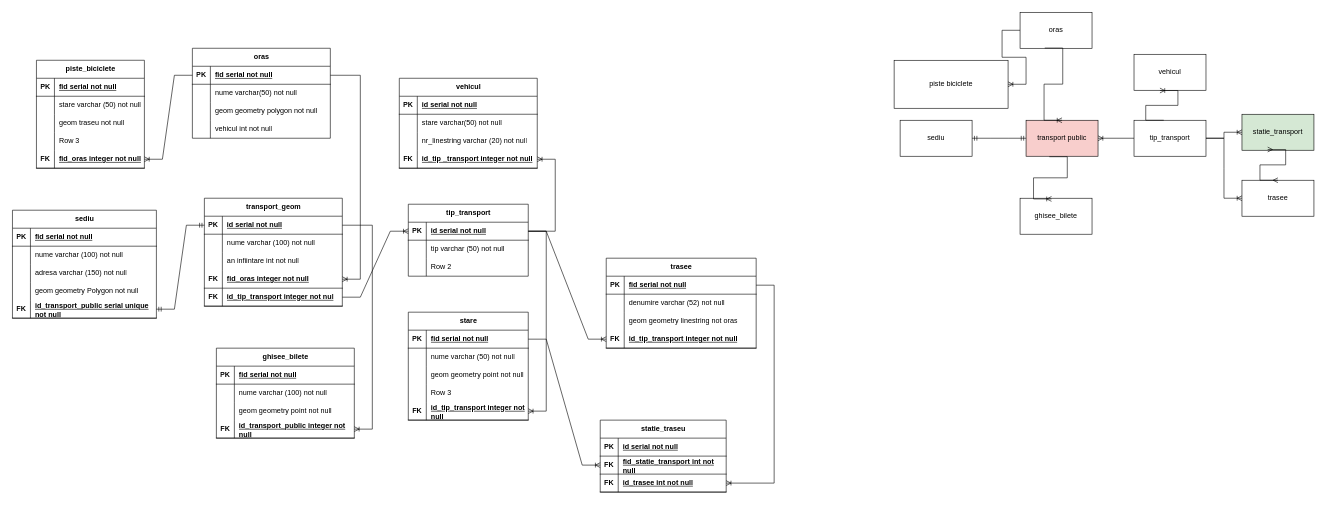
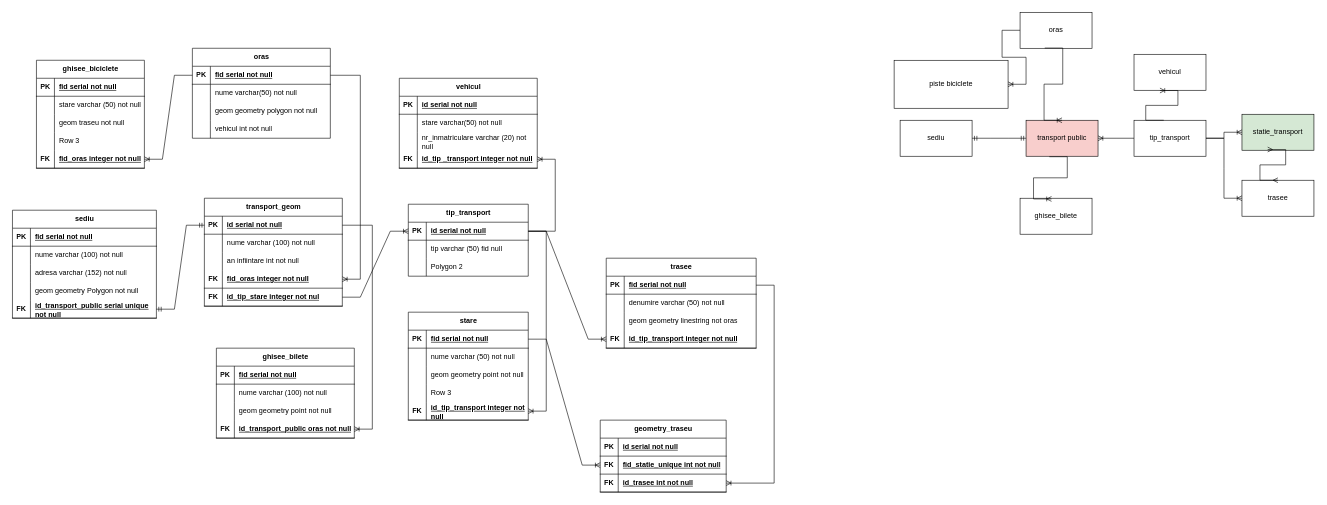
(91, 69) -> (91, 69)
(480, 141) -> (480, 141)
(475, 249) -> (474, 249)
(440, 267) -> (447, 267)
(88, 273) -> (88, 273)
(285, 297) -> (277, 297)
(683, 303) -> (683, 303)
(297, 429) -> (297, 429)
(664, 429) -> (664, 429)
(675, 465) -> (675, 465)
